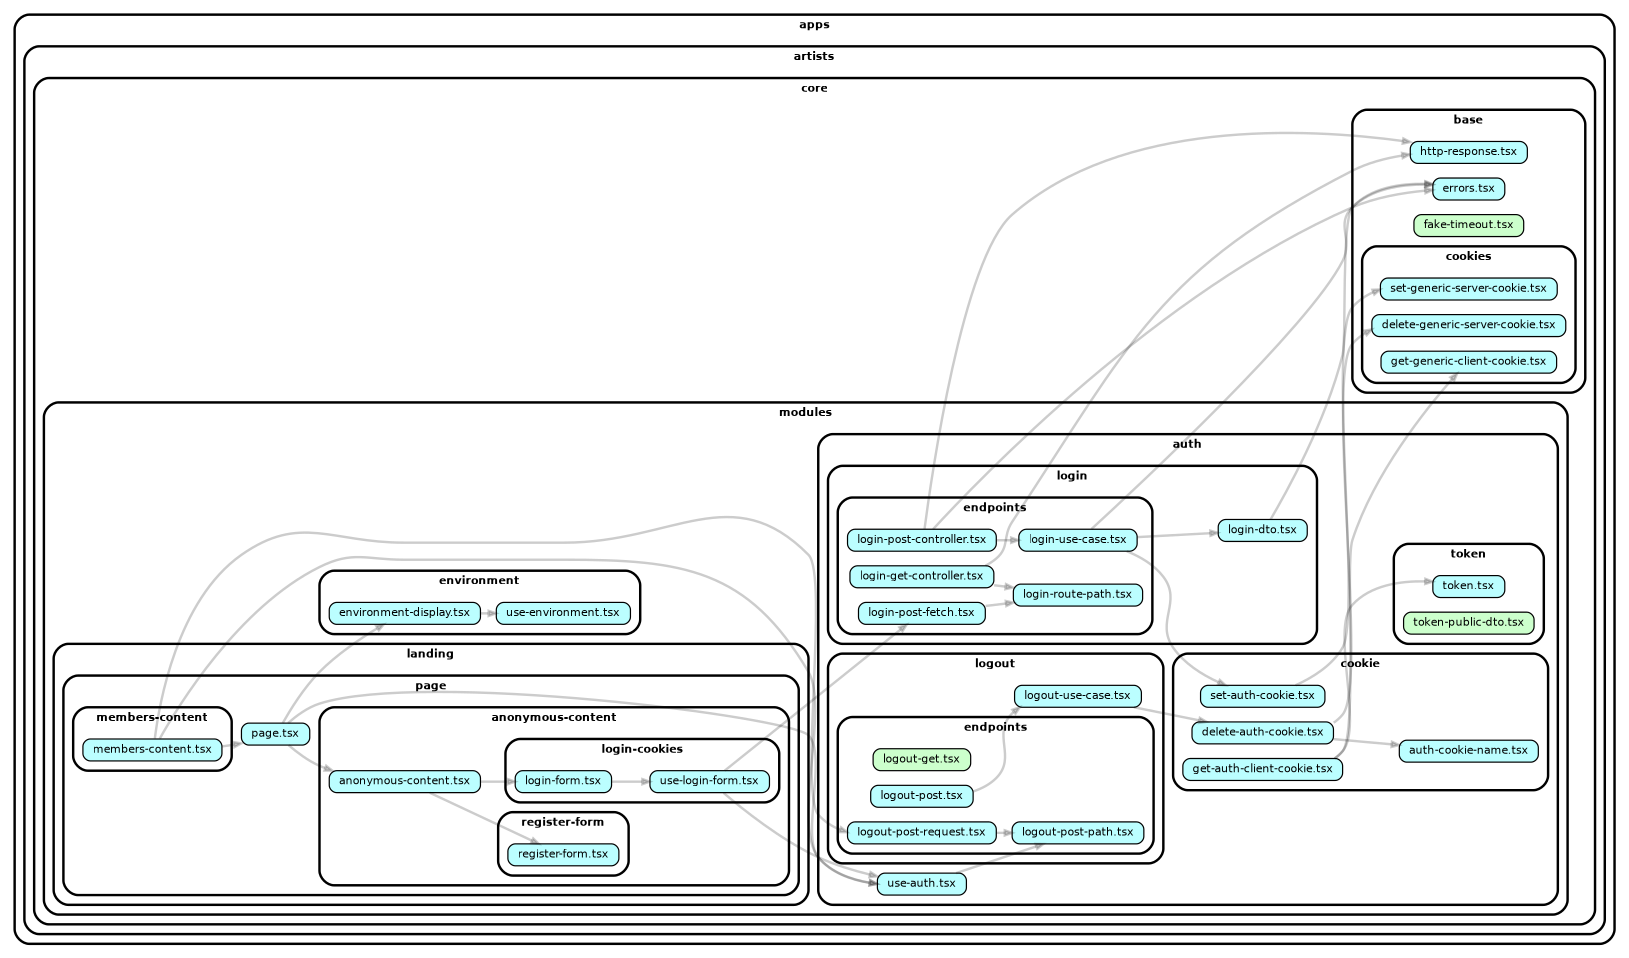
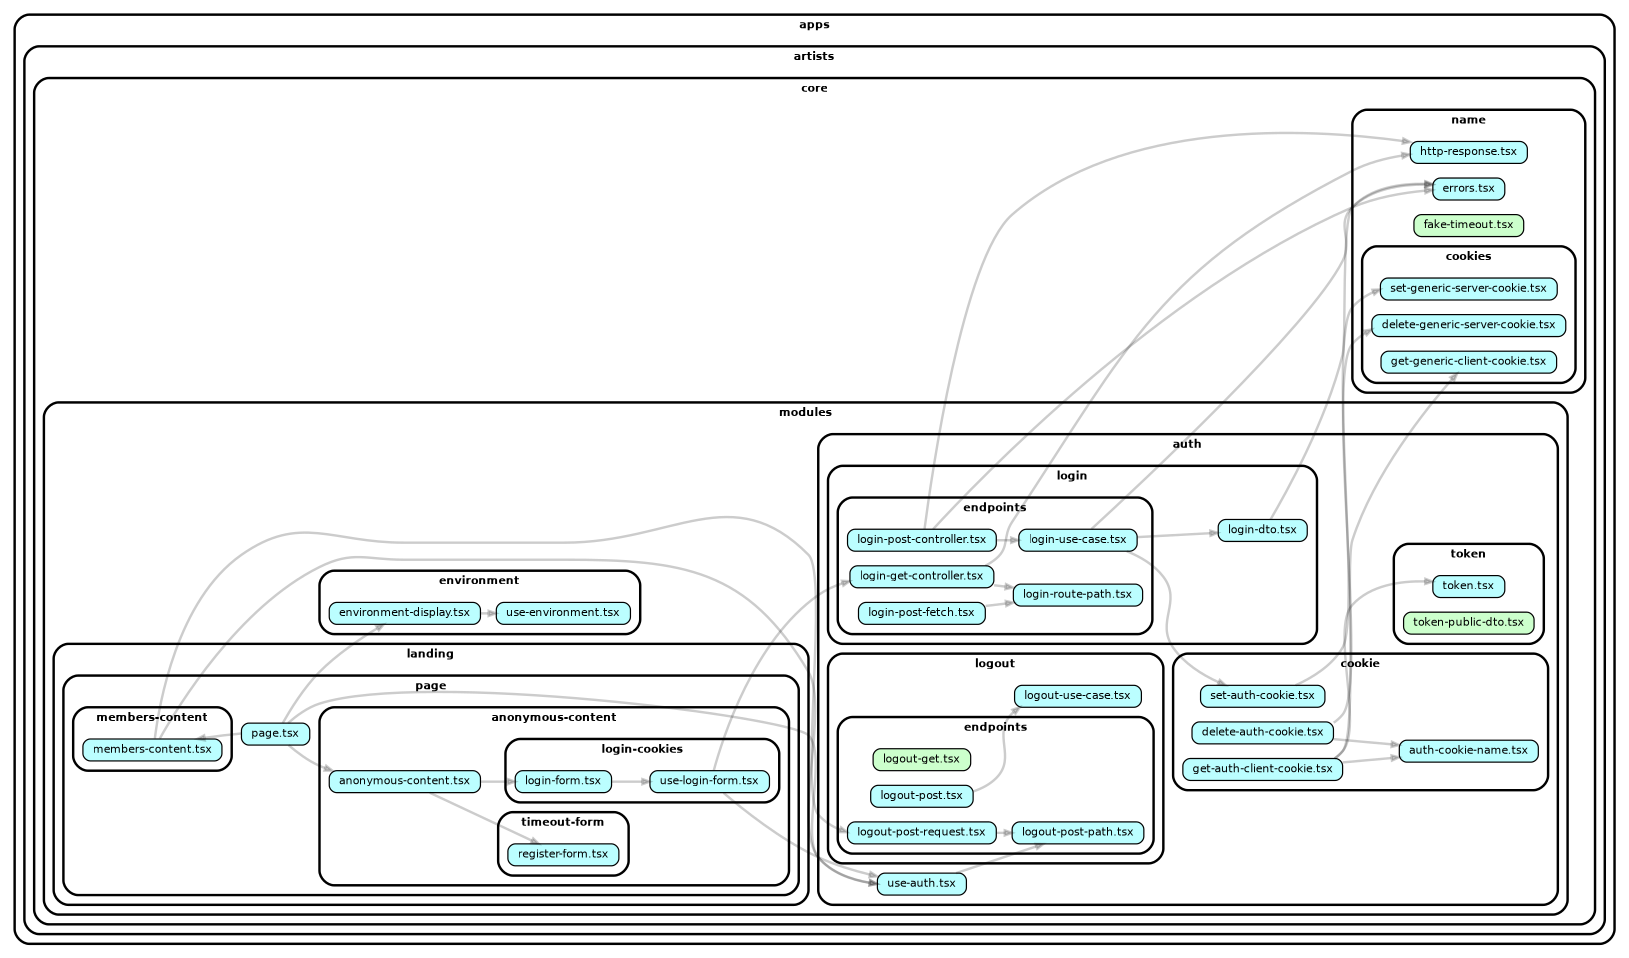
(1469, 121) -> (1469, 121)
(839, 679) -> (759, 663)
(1181, 717) -> none
(228, 746) -> (223, 735)
none -> (1367, 760)
(563, 823) -> (563, 823)
